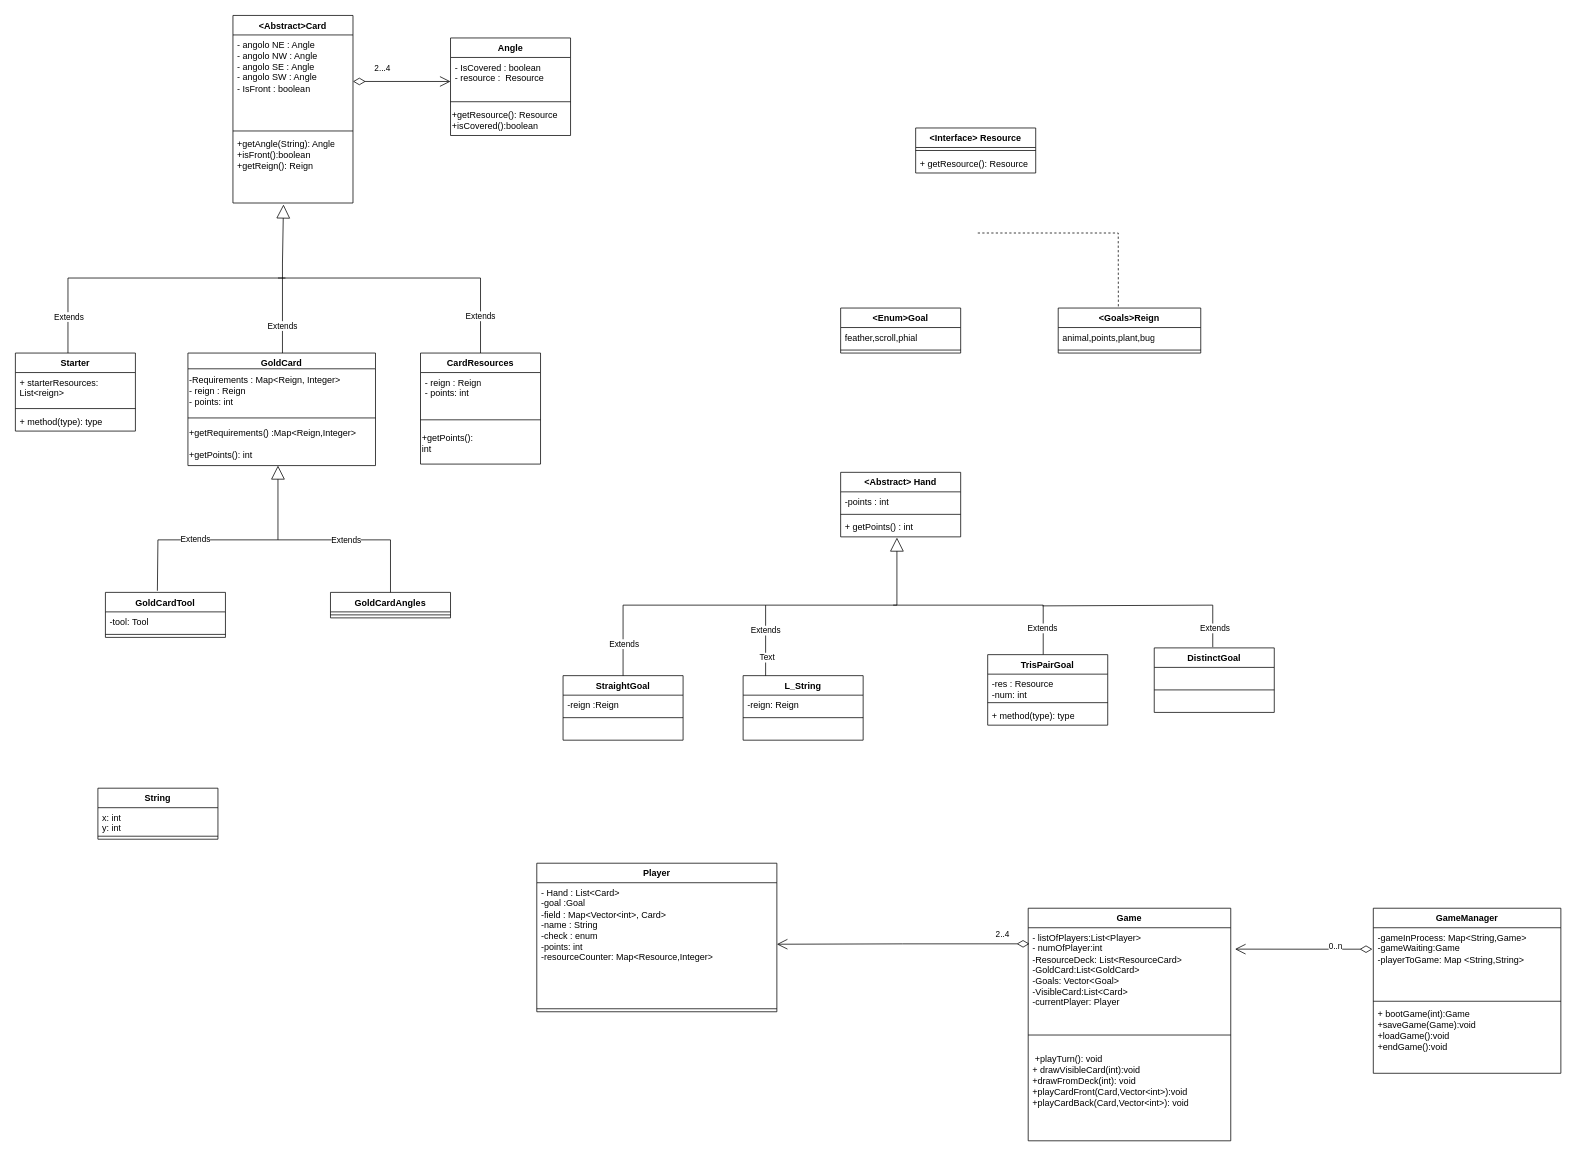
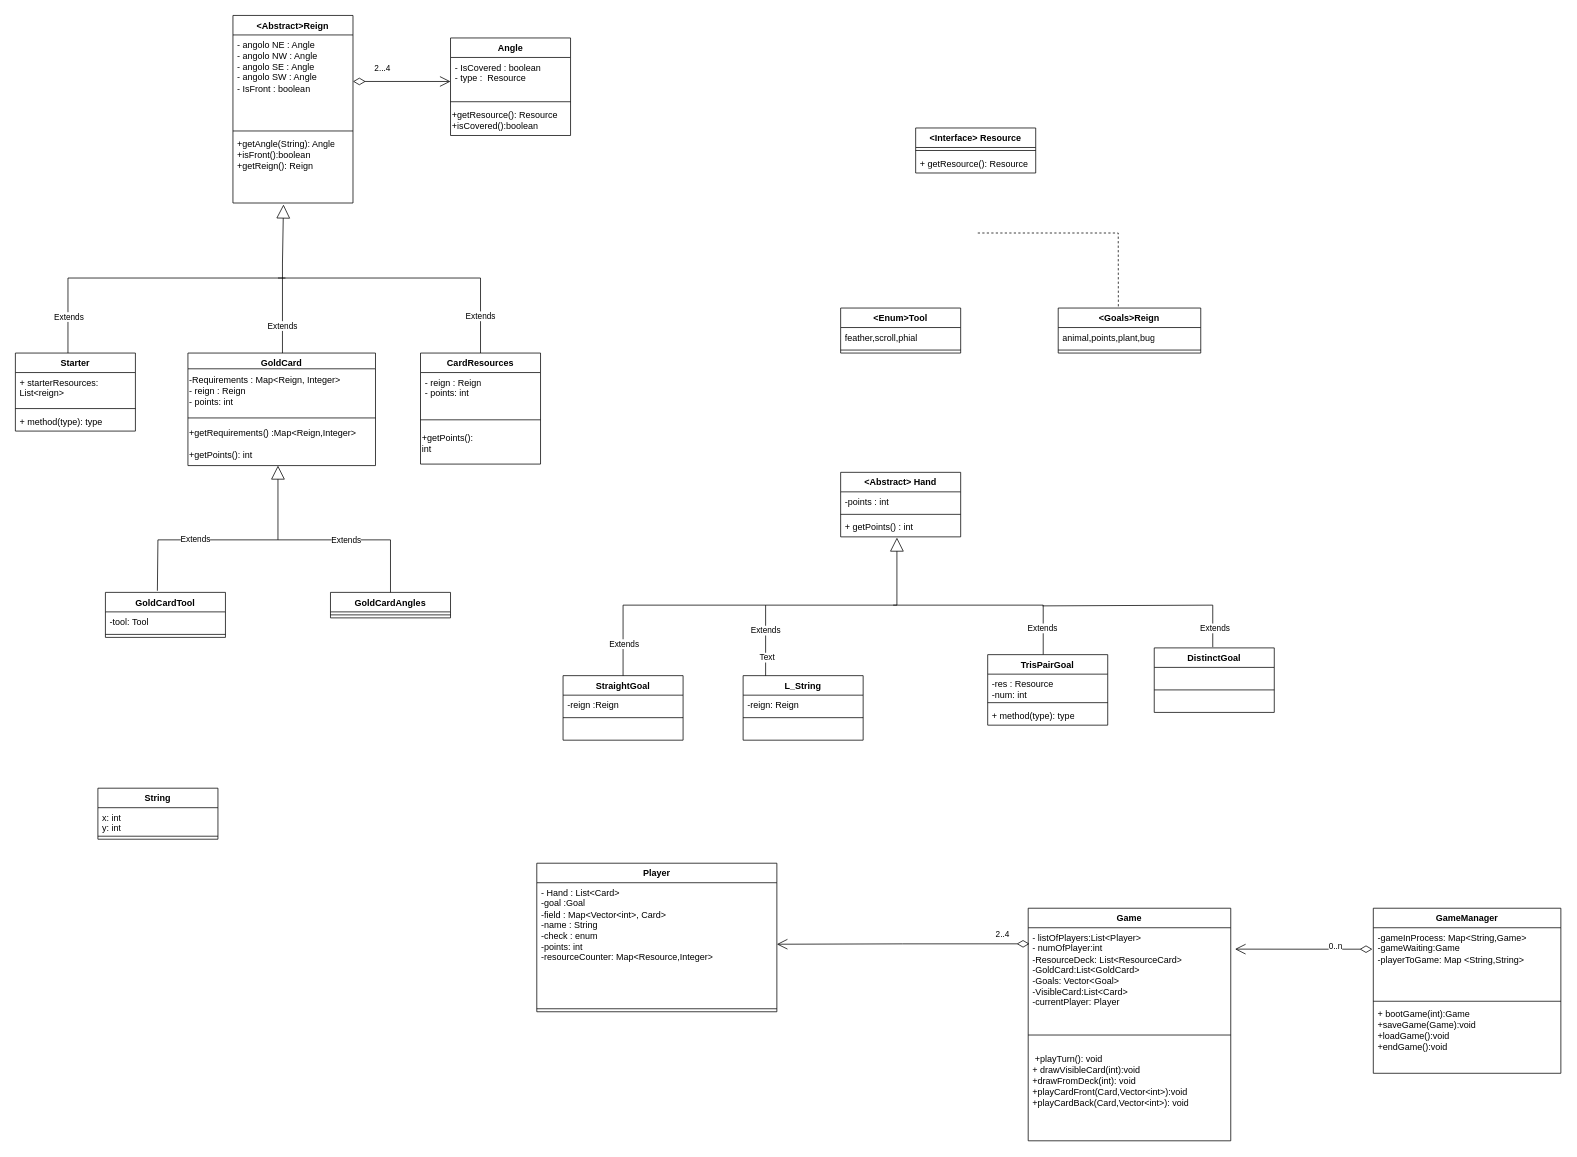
(293, 26) -> (293, 26)
(506, 73) -> (502, 73)
(900, 319) -> (900, 319)
